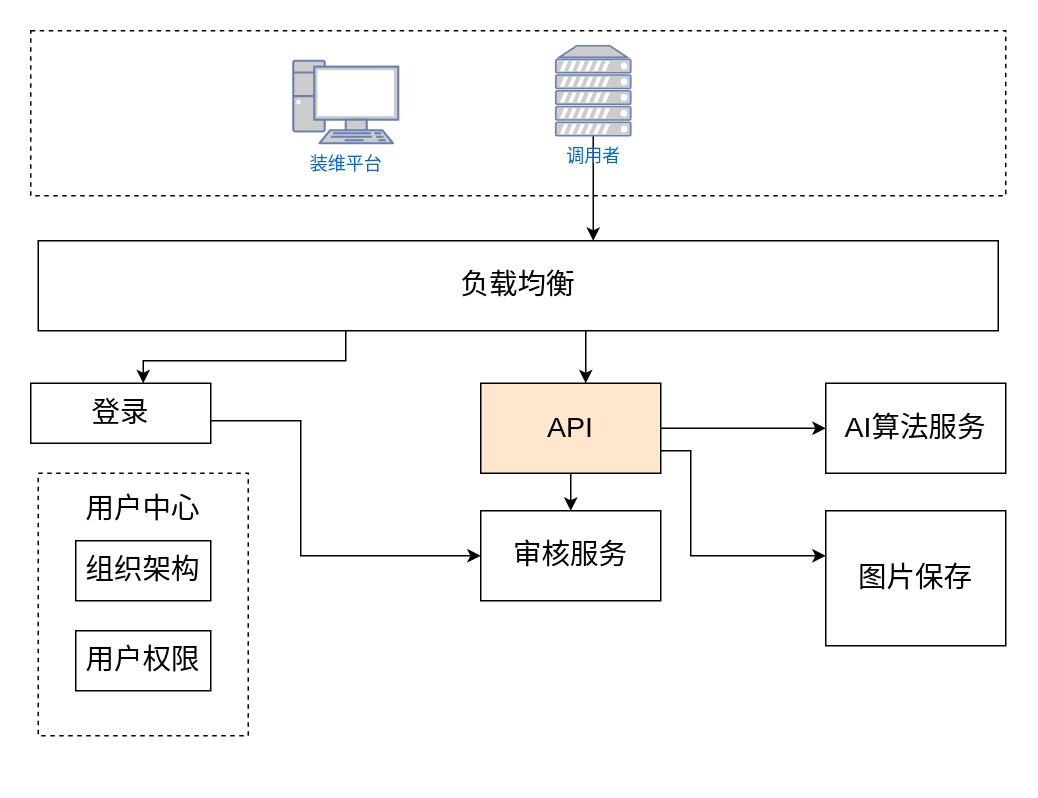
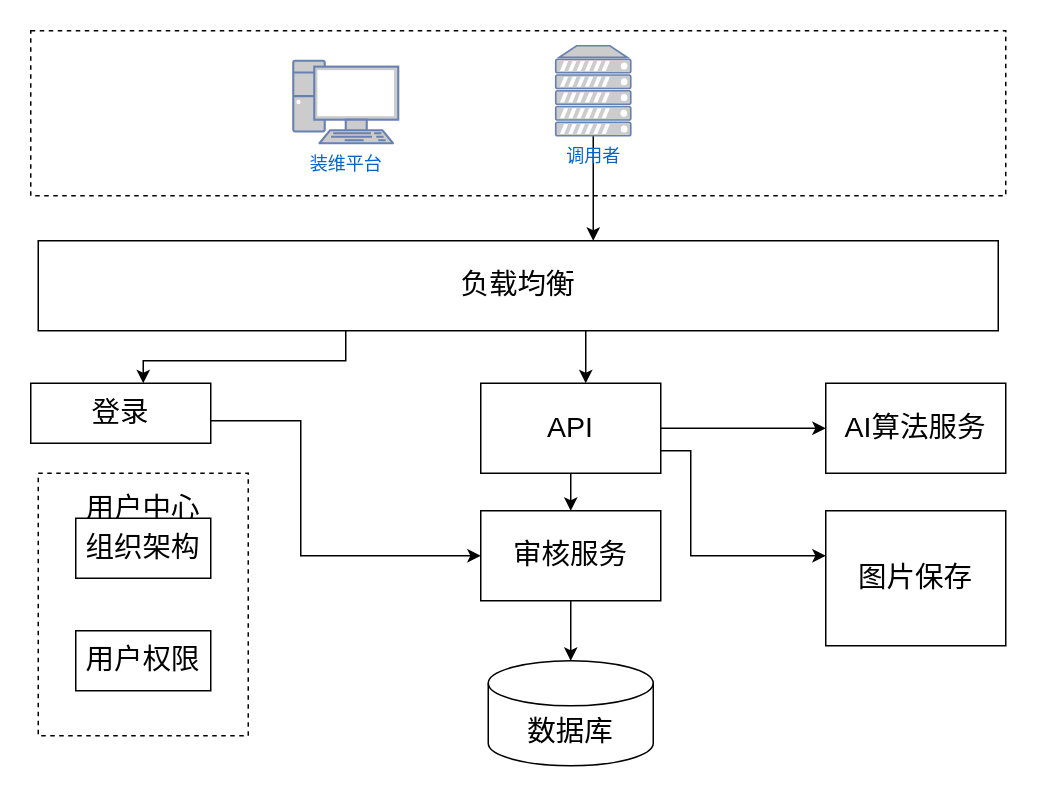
(571, 428) -> (571, 428)
(143, 571) -> (143, 548)
none -> (571, 626)
none -> (571, 713)
